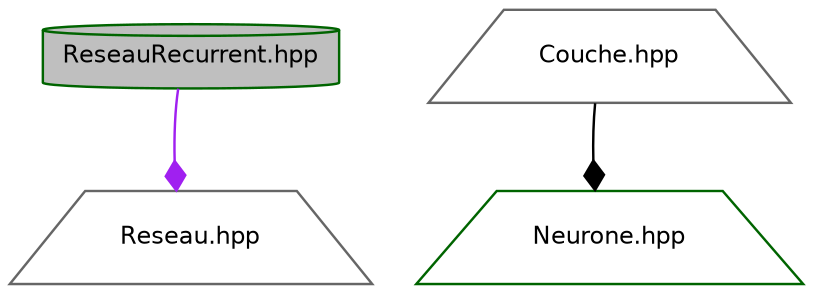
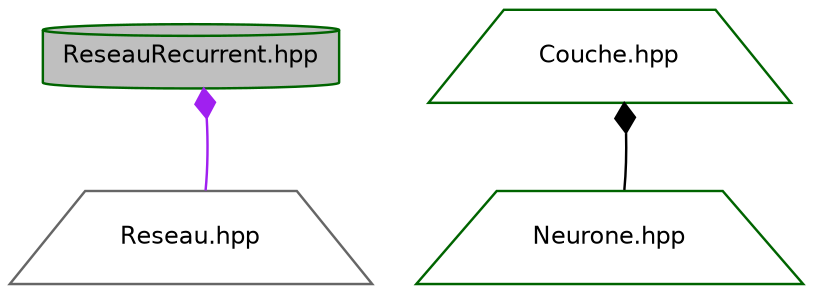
(610, 56) -> (610, 56)
(175, 125) -> (207, 154)
(593, 132) -> (626, 162)
